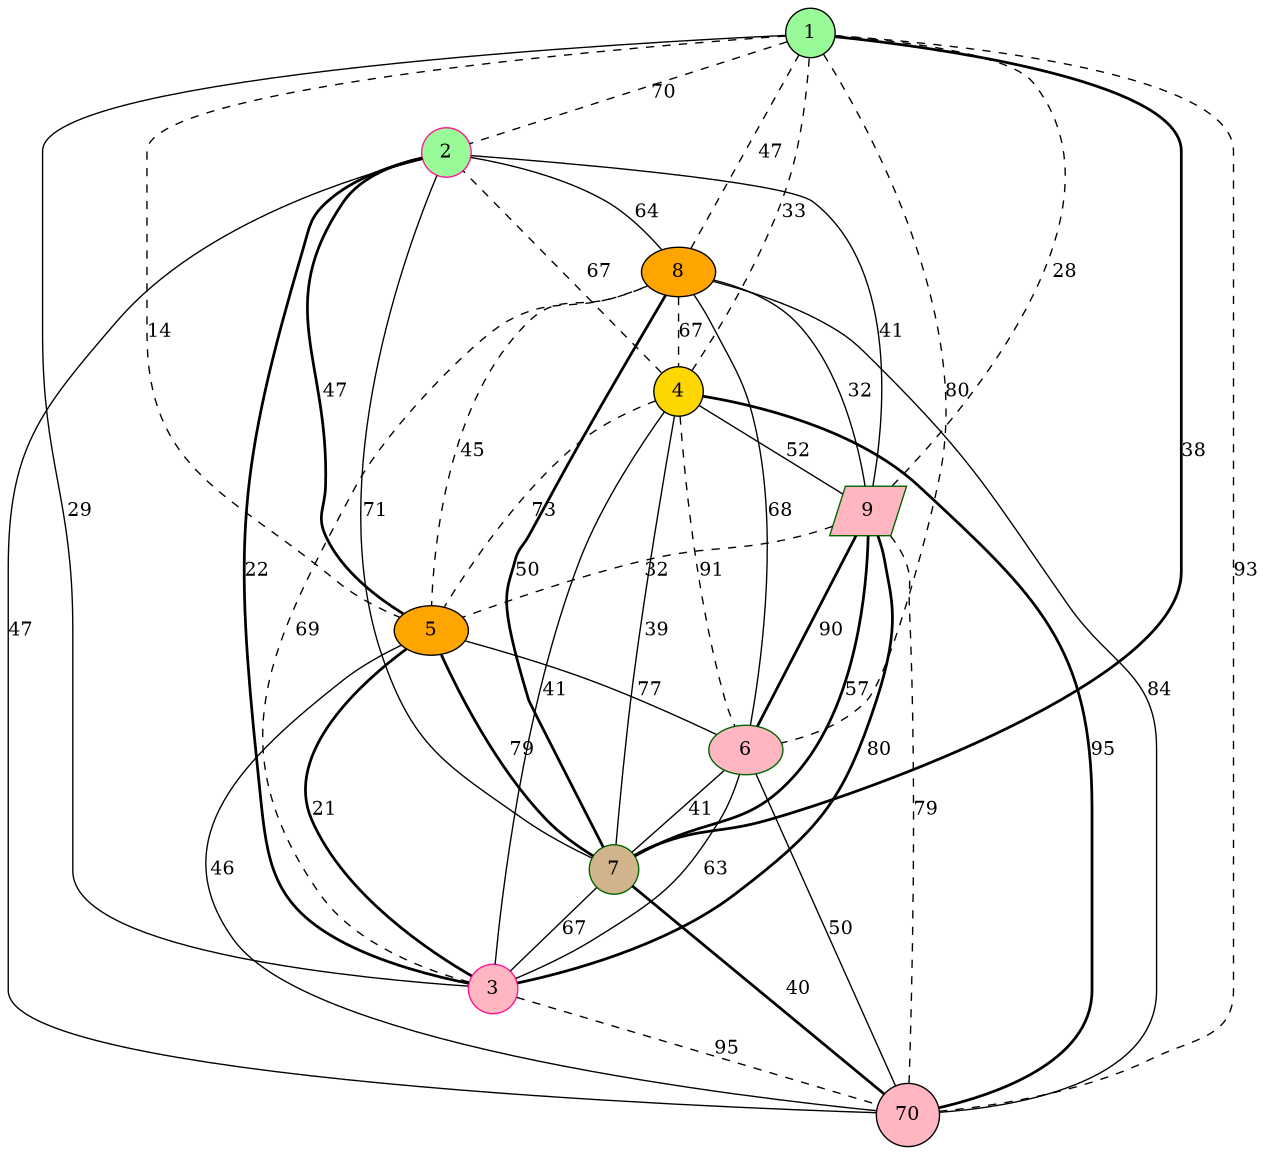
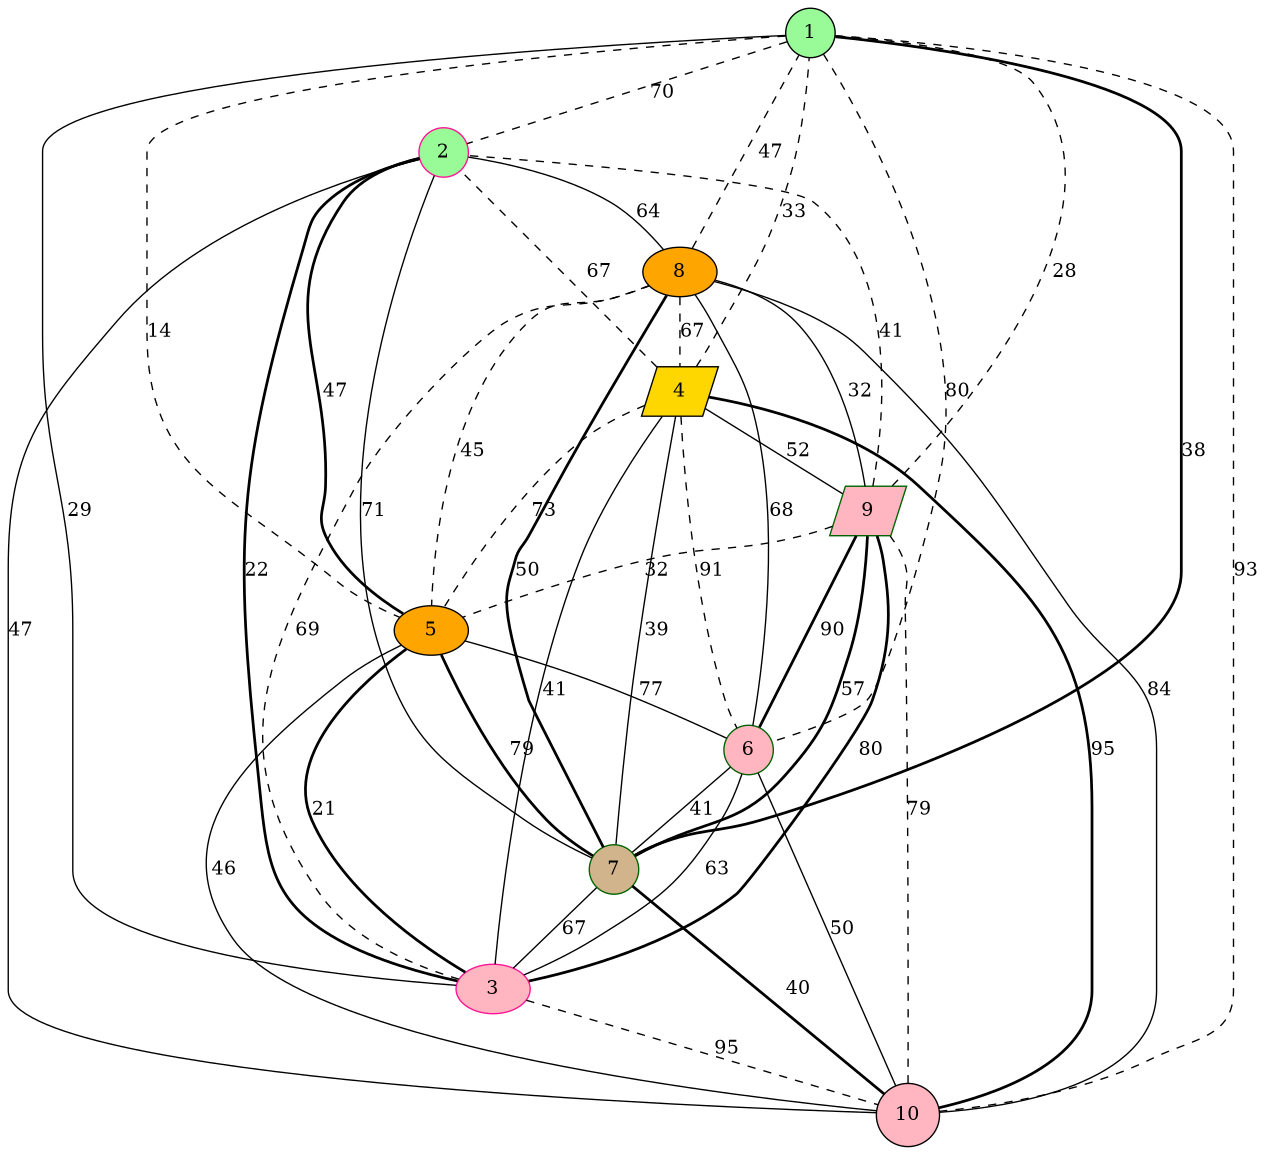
(793, 194) -> (807, 200)
(679, 391) -> (680, 391)
(746, 750) -> (749, 750)
(493, 989) -> (493, 989)
(908, 1115) -> (908, 1115)
